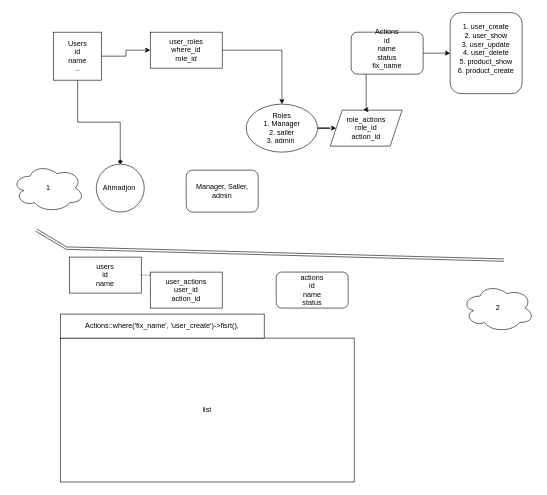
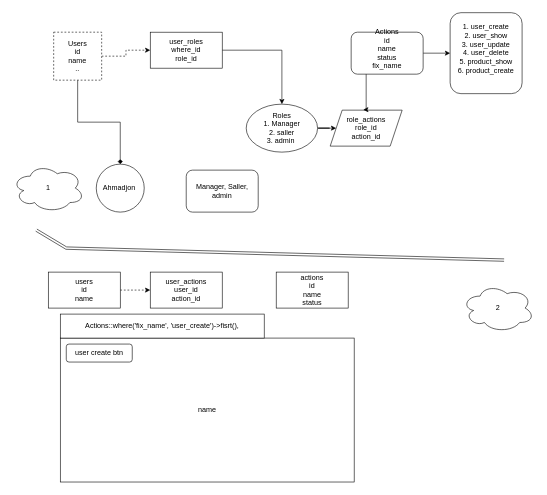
(126, 55) -> (126, 55)
(78, 56) -> (78, 56)
(105, 275) -> (84, 290)
(312, 290) -> (312, 290)
none -> (99, 353)
(207, 410) -> (207, 410)
